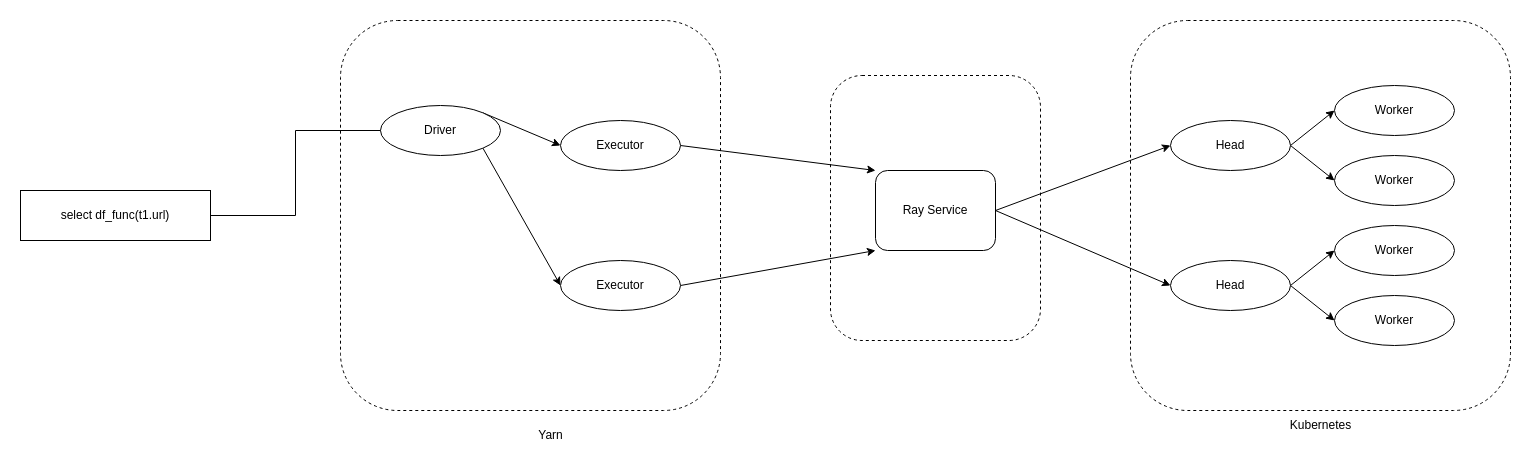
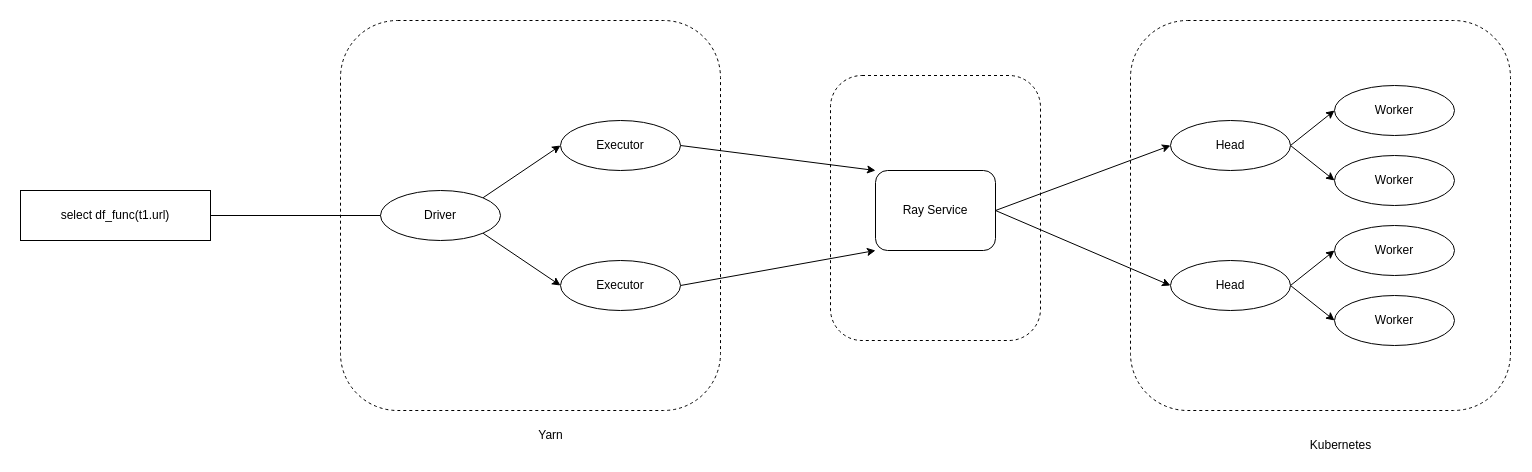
(441, 131) -> (441, 216)
(1321, 426) -> (1341, 446)
